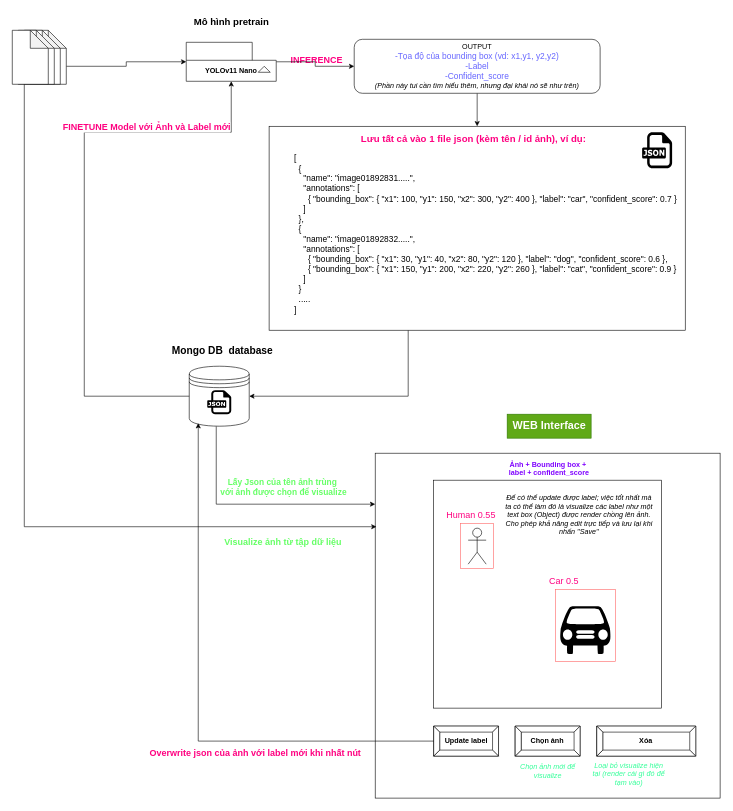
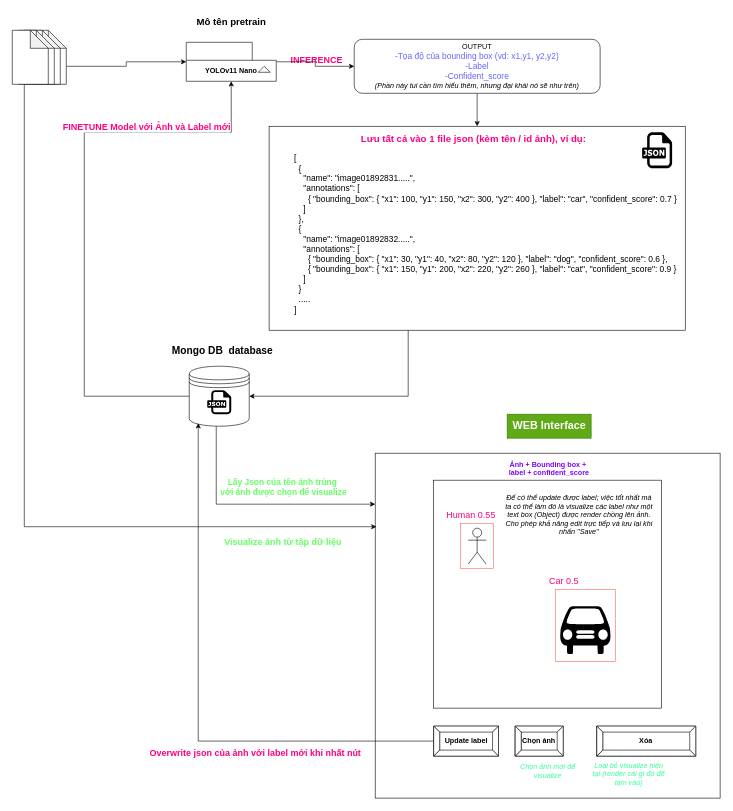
(232, 21) -> (232, 21)
(548, 741) -> (539, 741)
